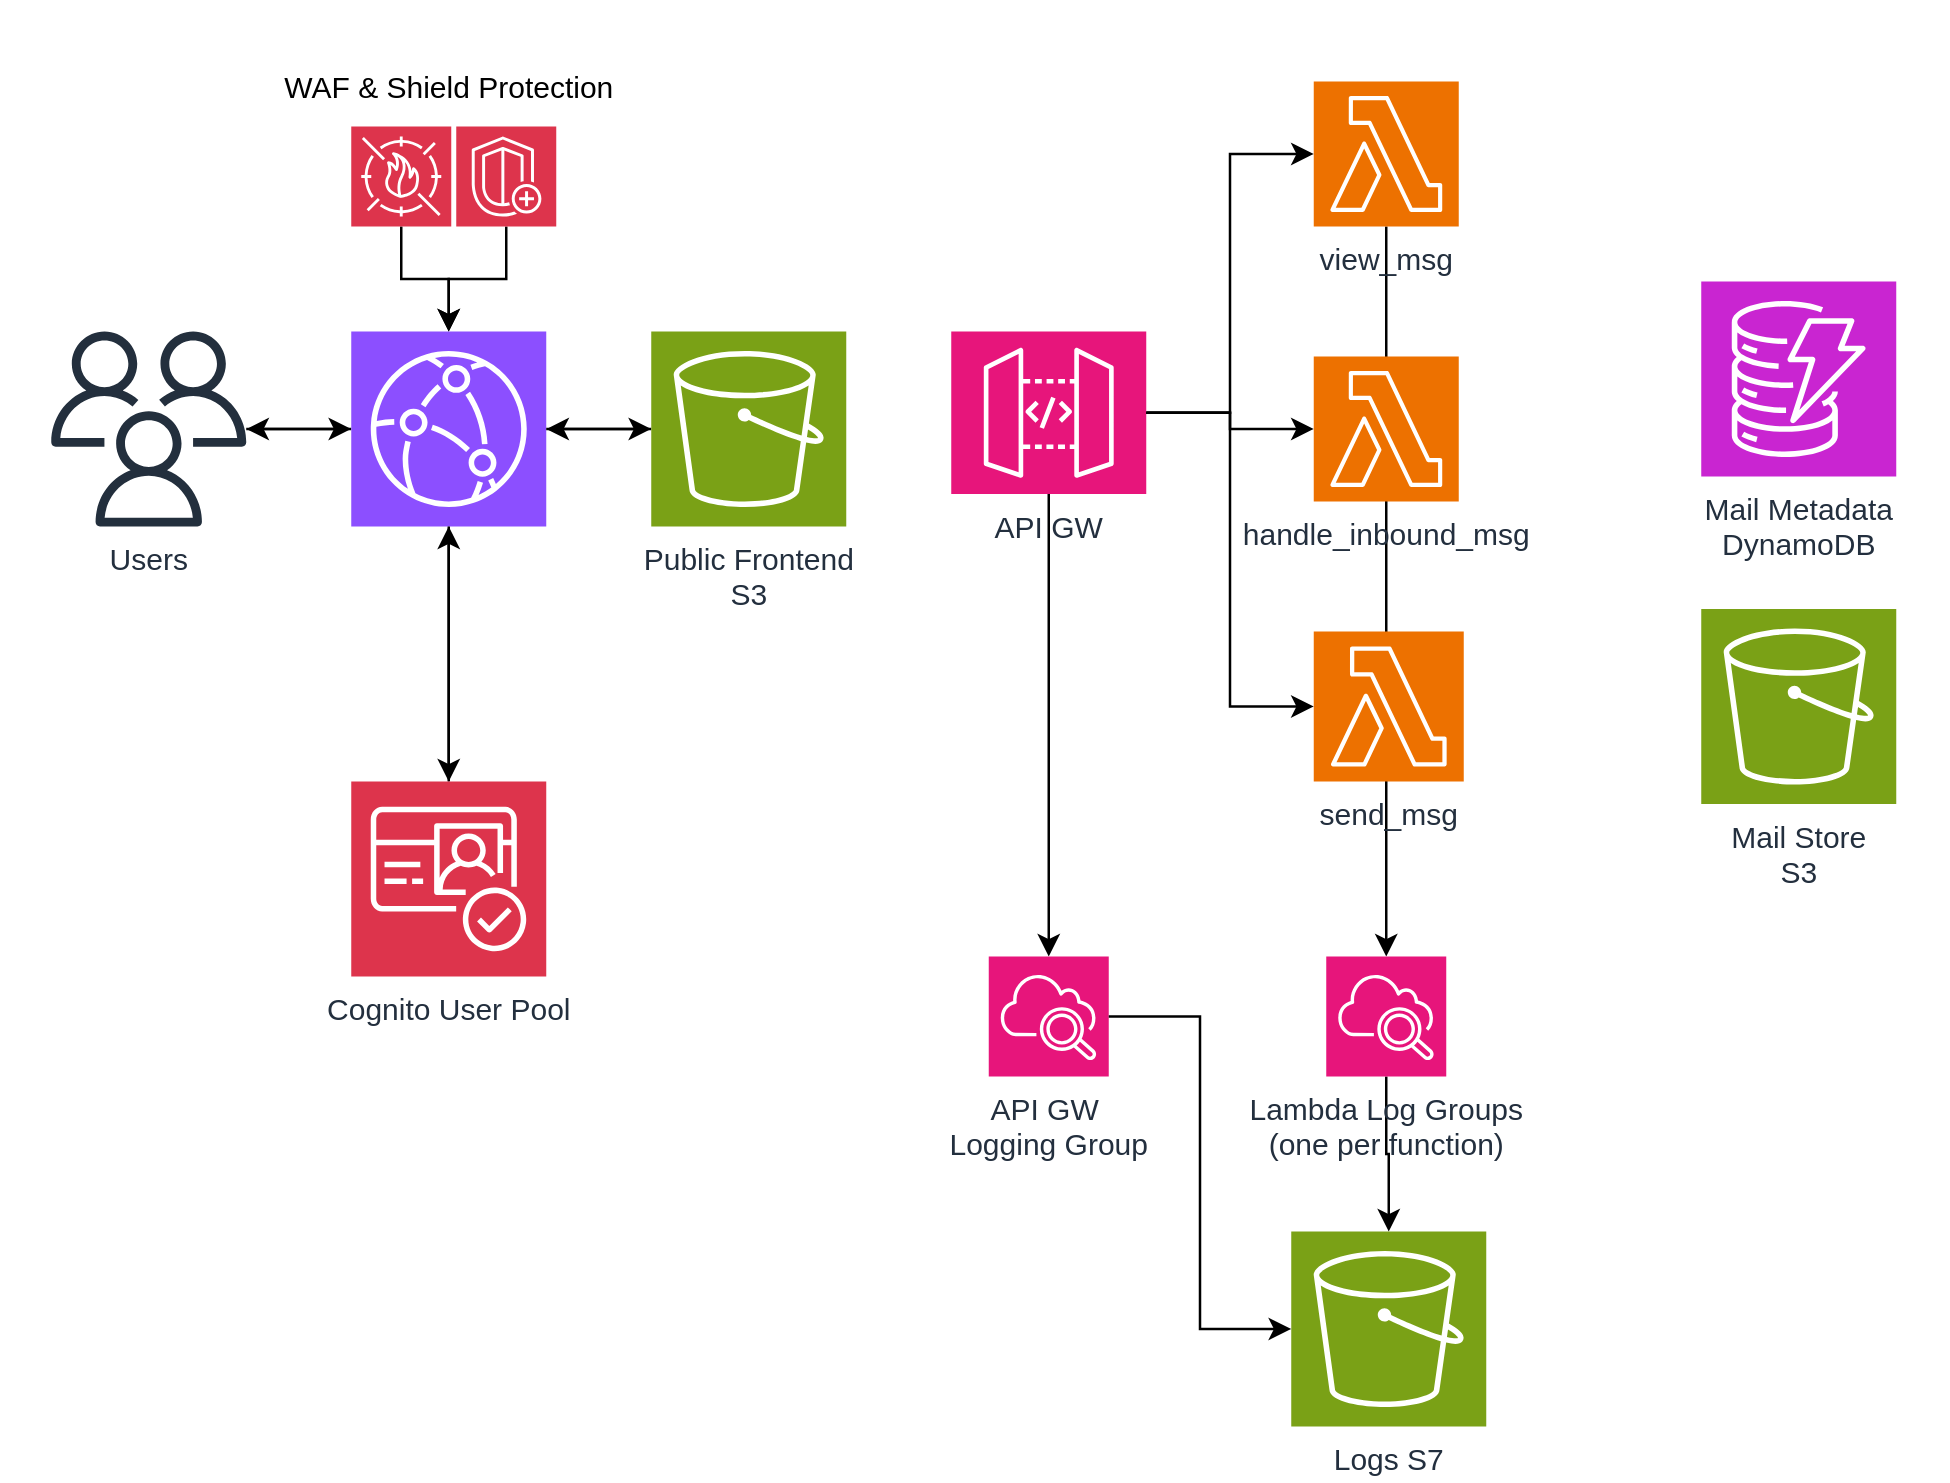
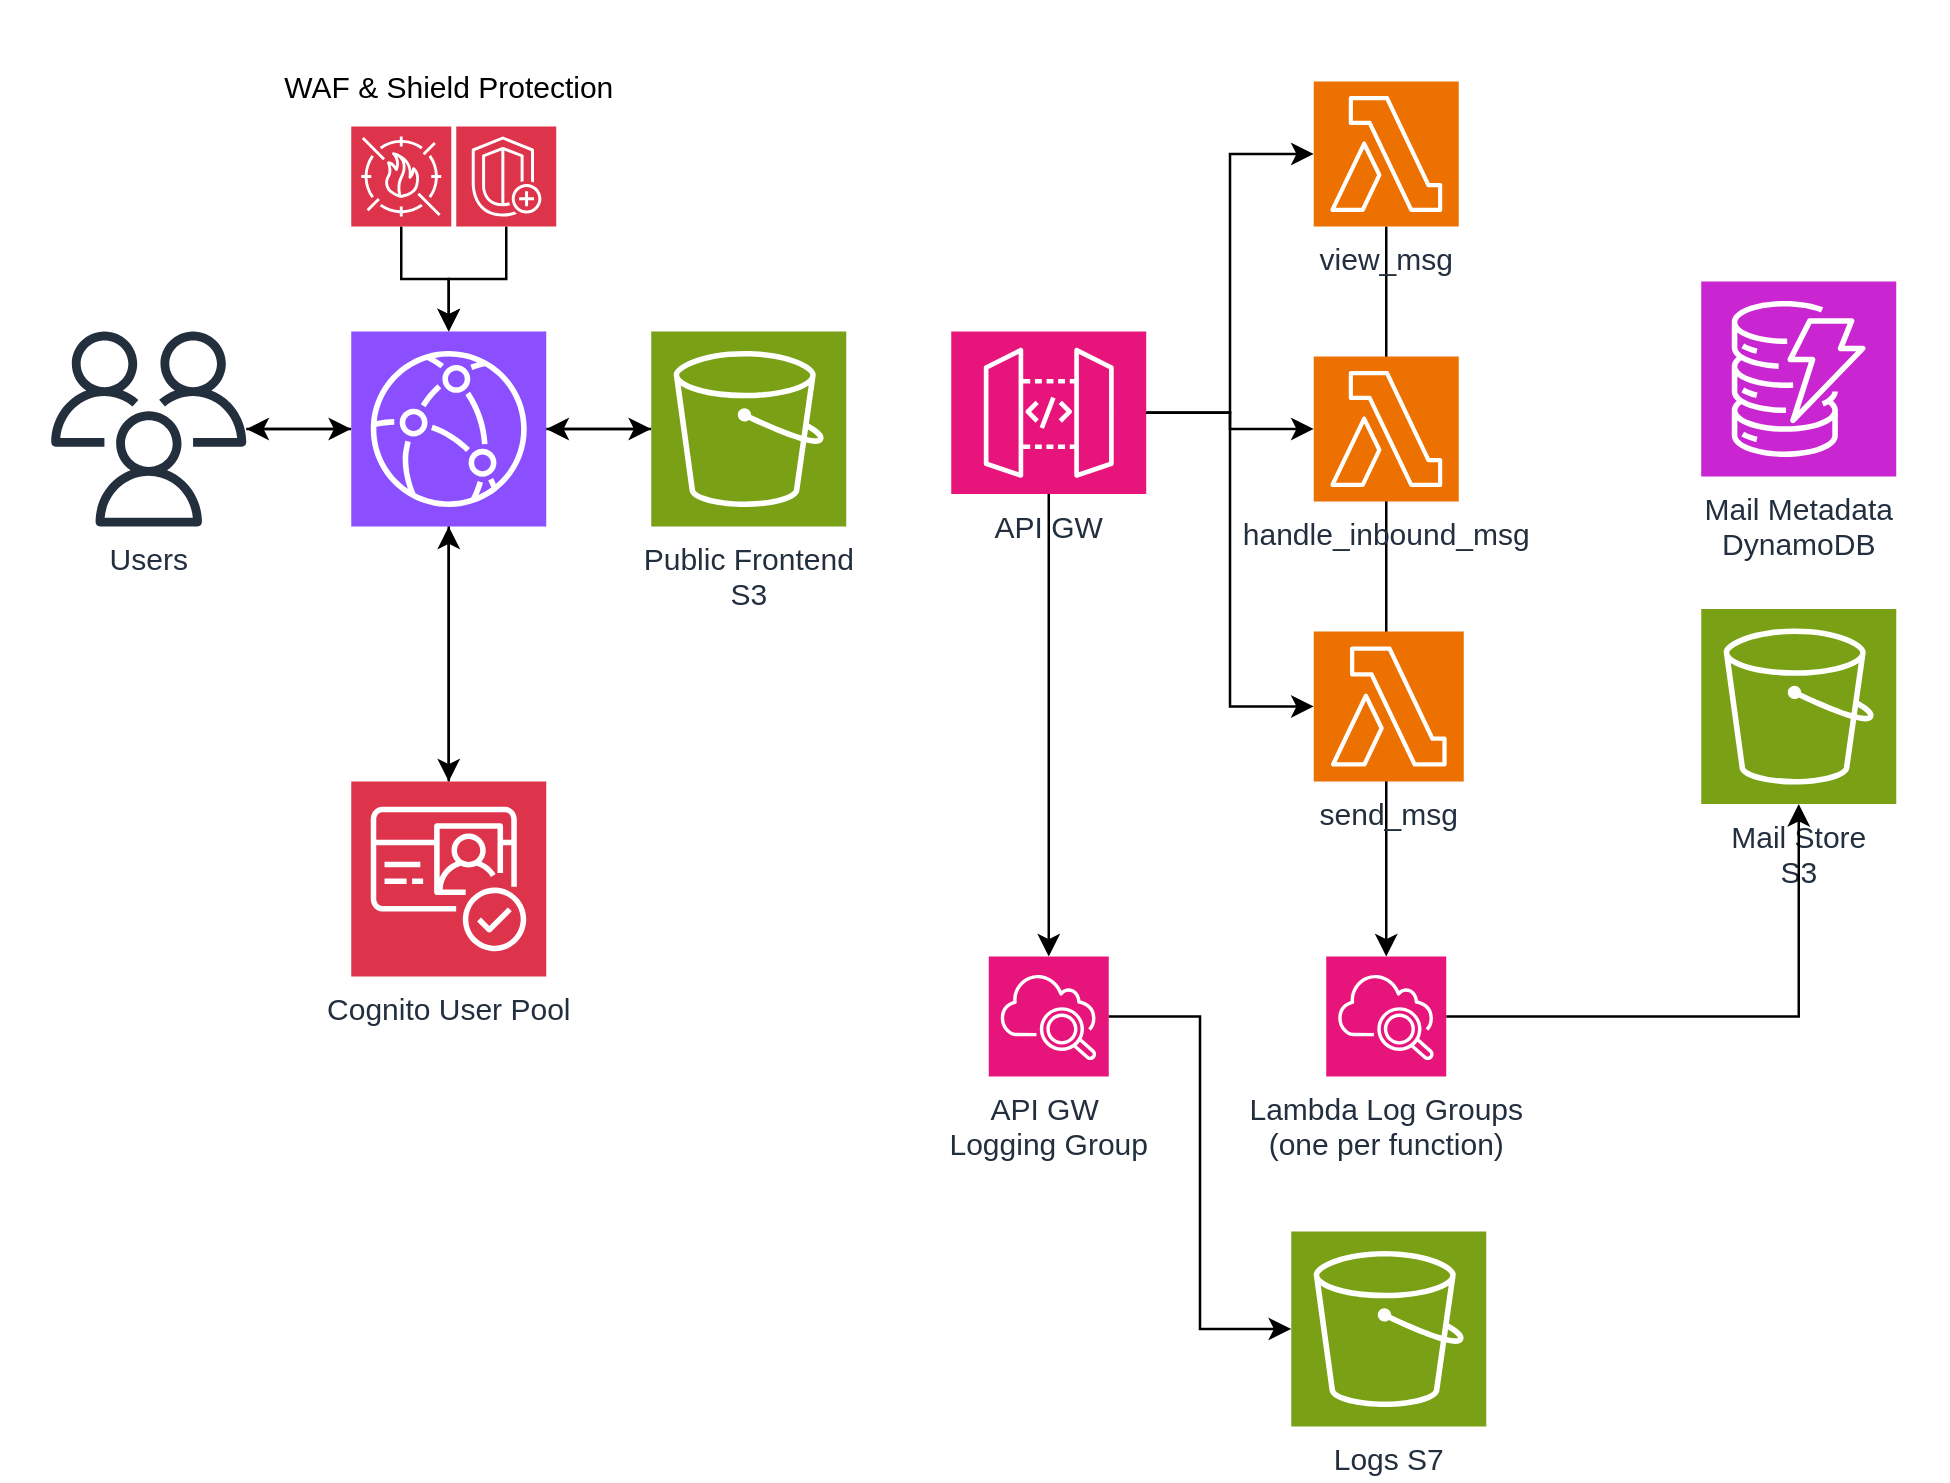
(1386, 1147) -> (1721, 1016)
